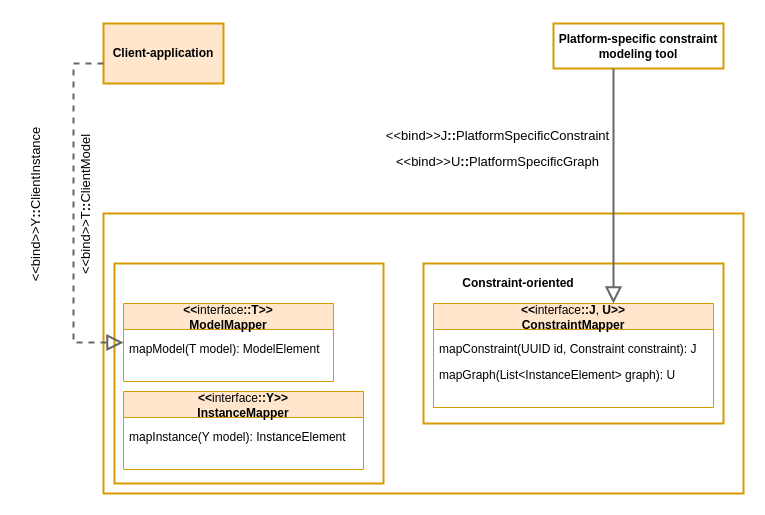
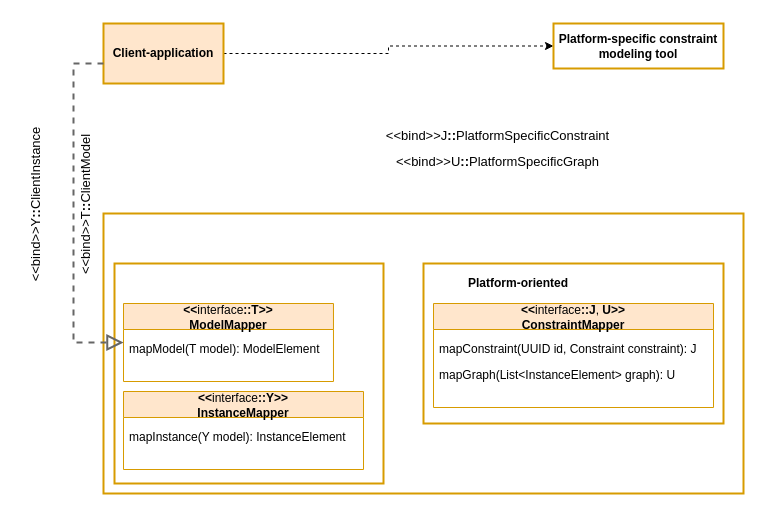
none -> (389, 54)
(614, 178) -> none
(519, 284) -> (519, 284)
